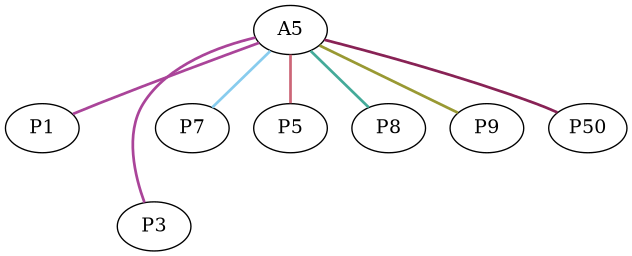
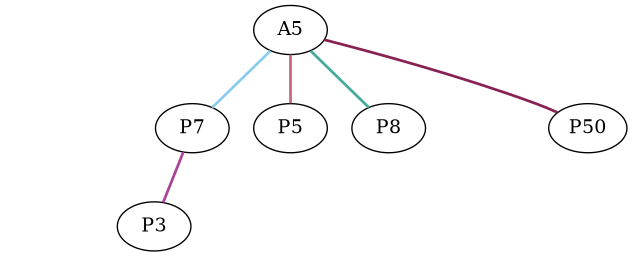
(149, 96) -> (173, 177)
(42, 128) -> none
(487, 128) -> none
